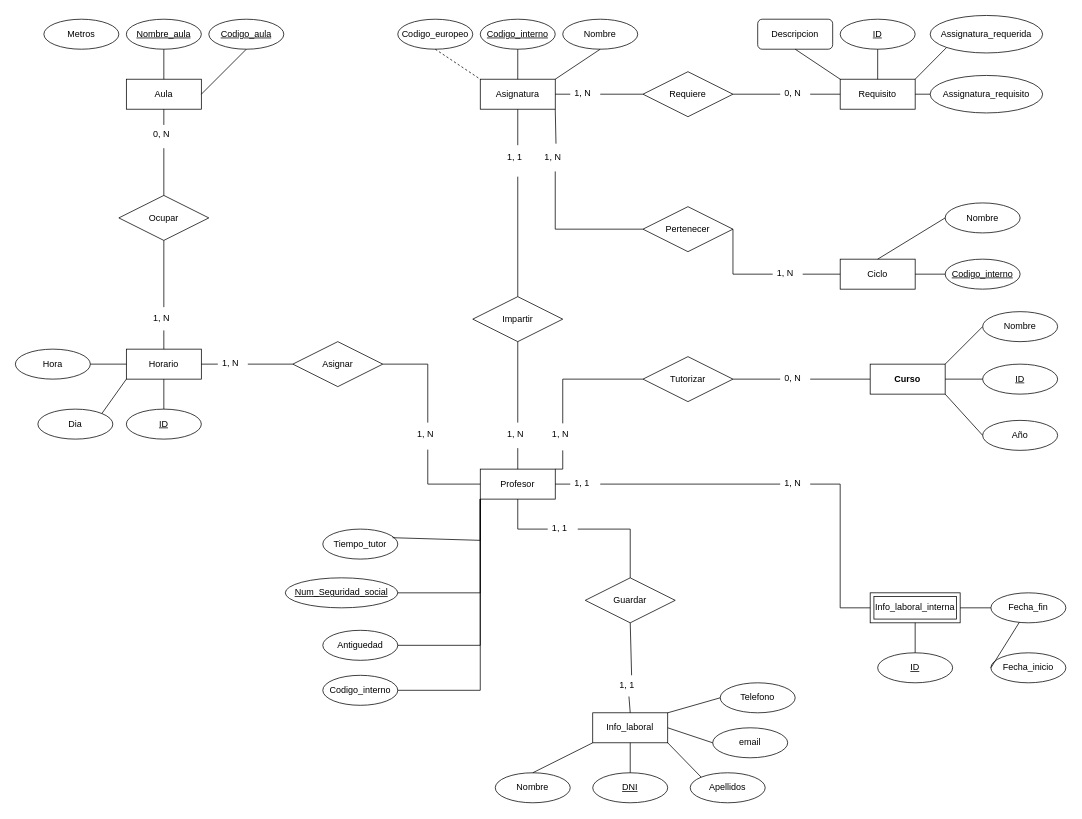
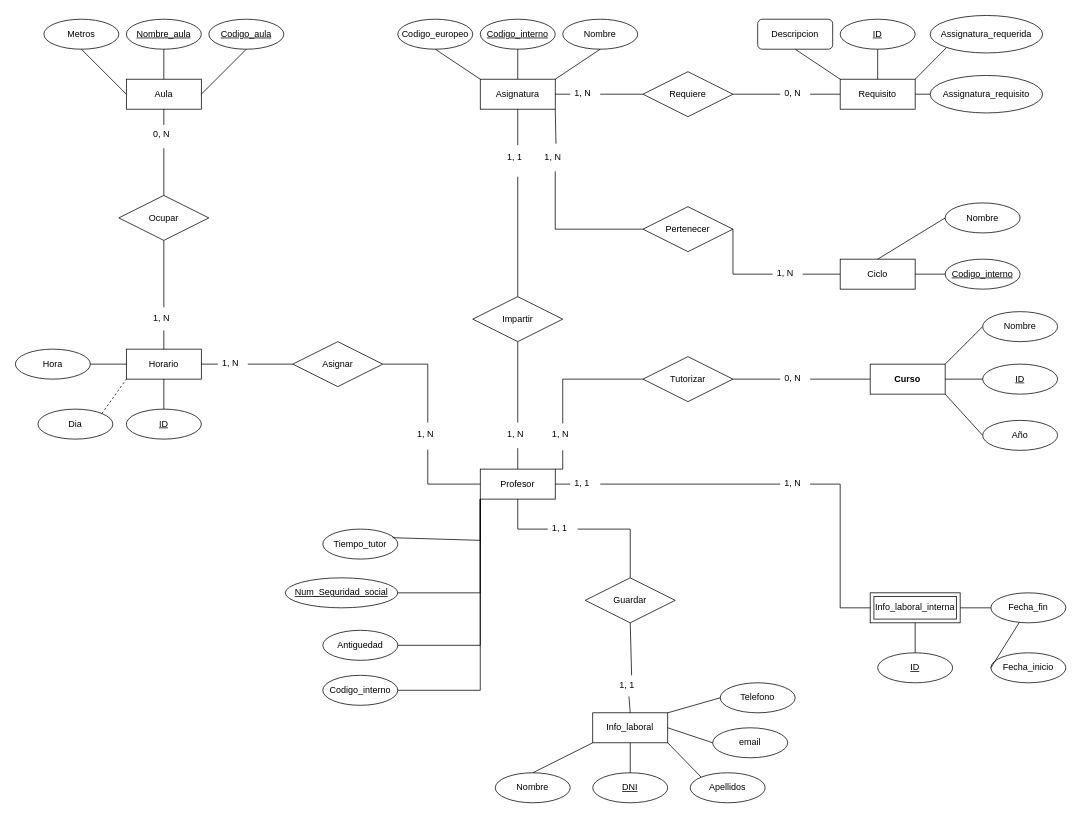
(458, 64) -> (458, 64)
none -> (104, 71)
(114, 396) -> (114, 396)
